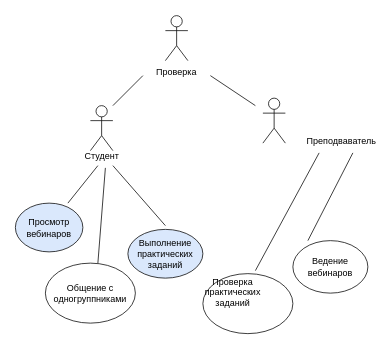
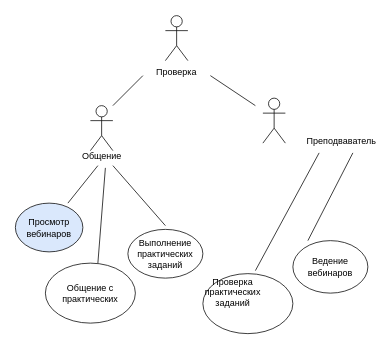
(102, 156) -> (102, 156)
(165, 254) -> (165, 254)
(90, 293) -> (90, 293)
